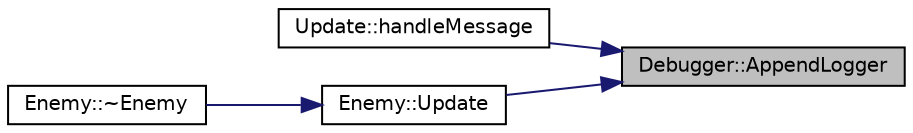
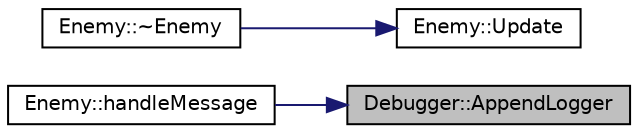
(414, 28) -> (141, 105)
(554, 90) -> none
